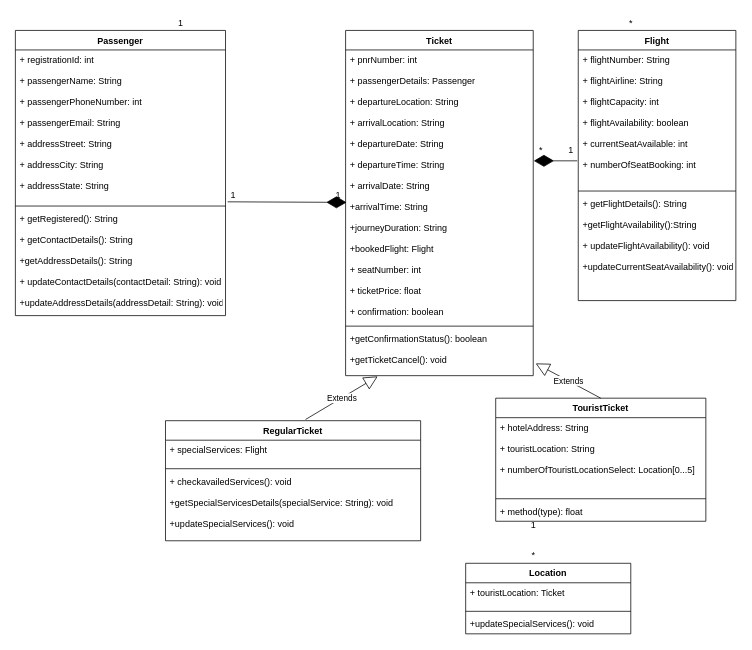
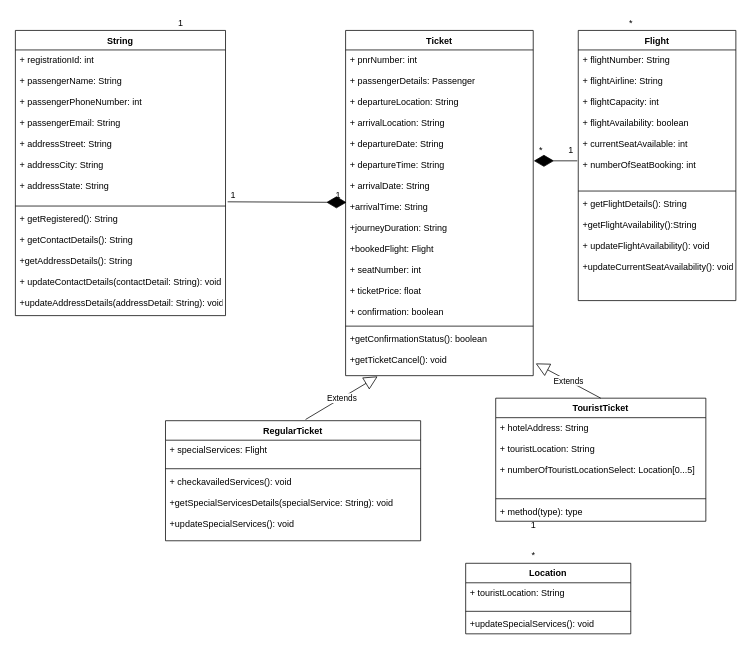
(120, 41) -> (120, 41)
(548, 512) -> (546, 512)
(525, 593) -> (525, 593)
